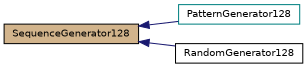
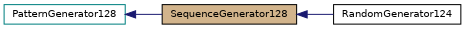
(164, 23) -> (149, 14)
(239, 53) -> (397, 14)
